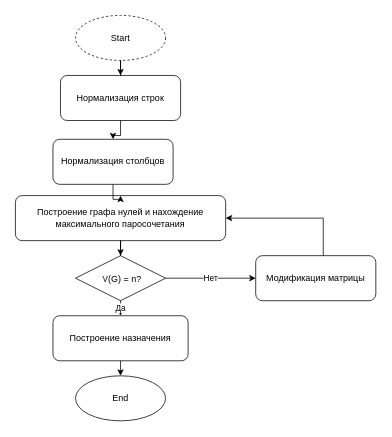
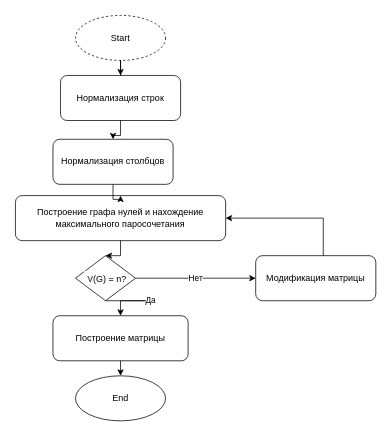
(120, 278) -> (105, 278)
(120, 338) -> (120, 338)
